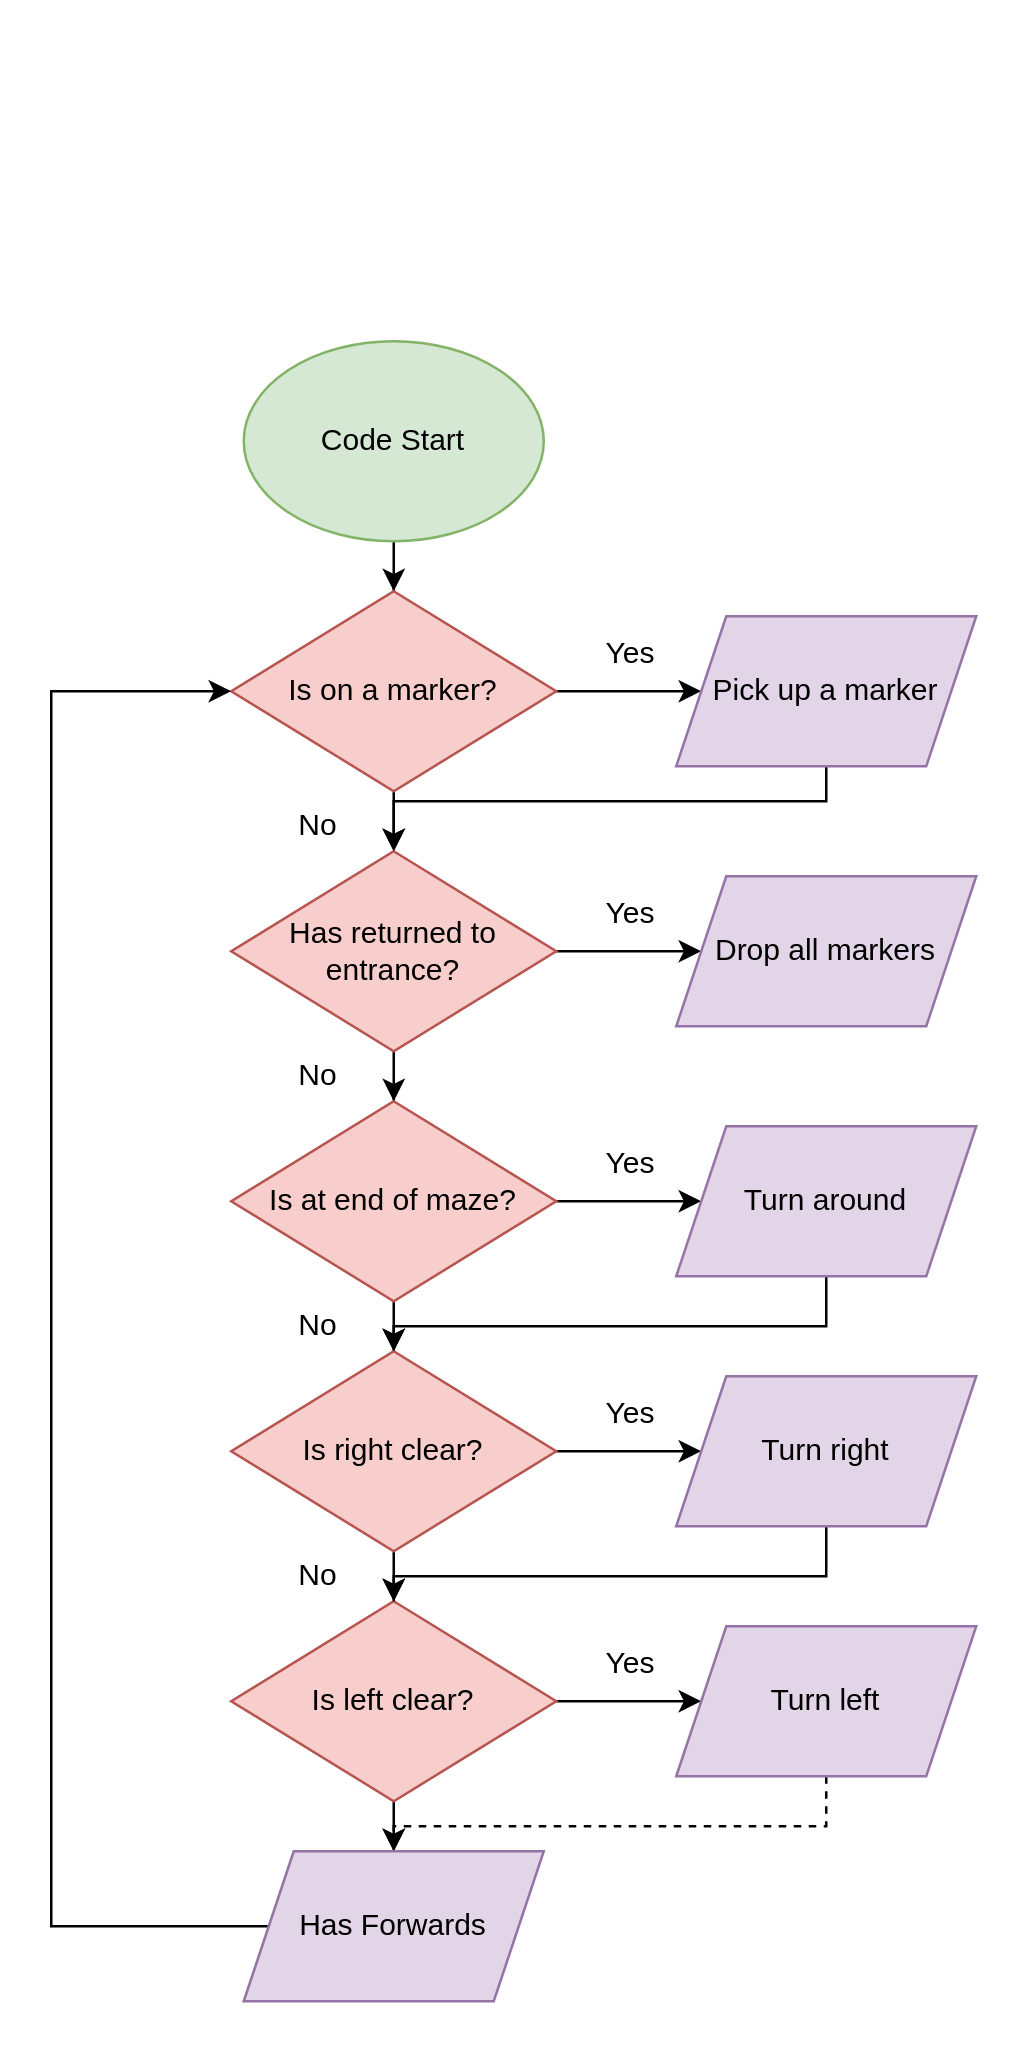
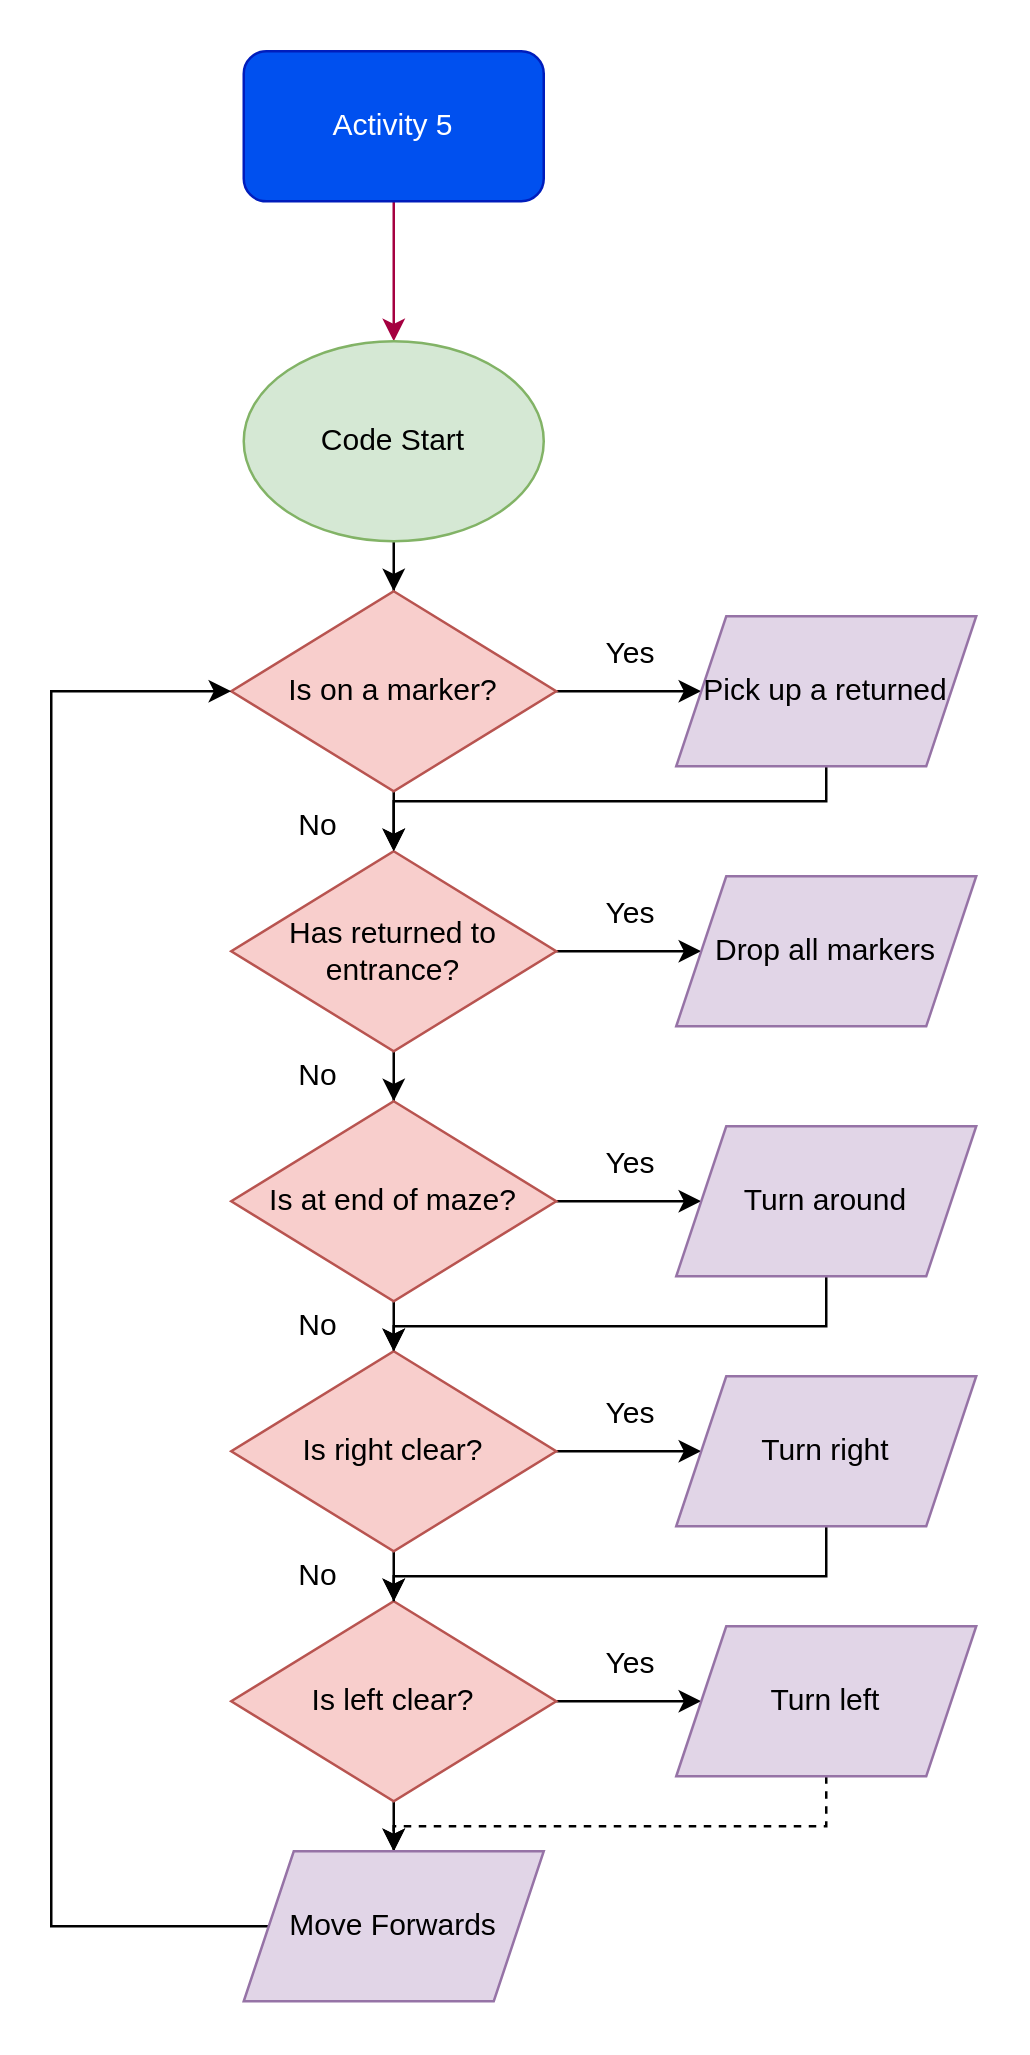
none -> (394, 126)
none -> (394, 263)
(826, 691) -> (826, 691)
(394, 1926) -> (394, 1926)
